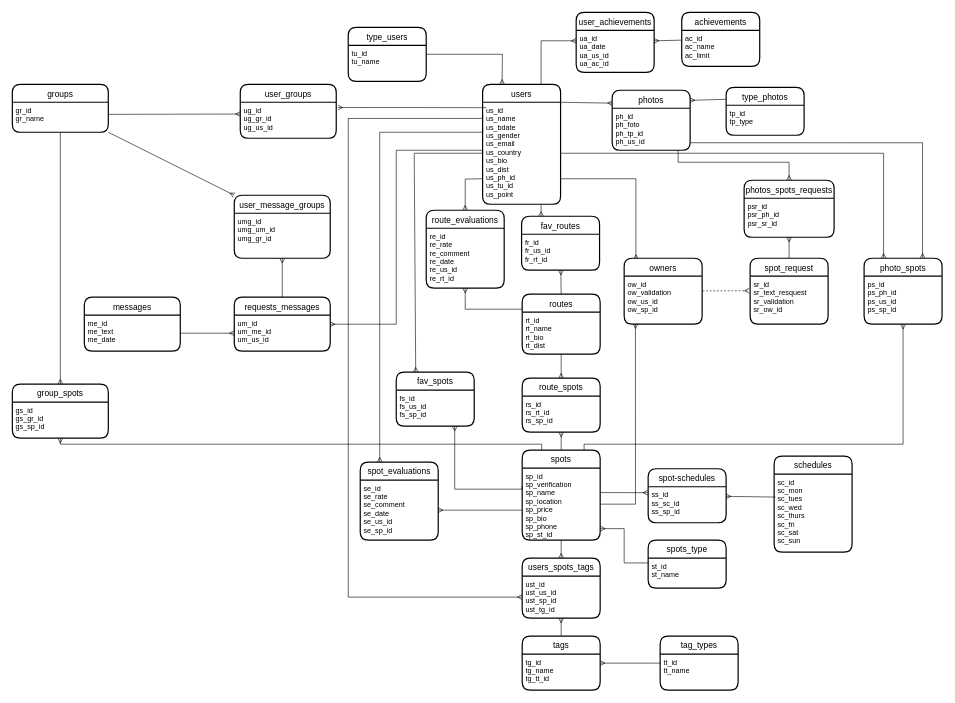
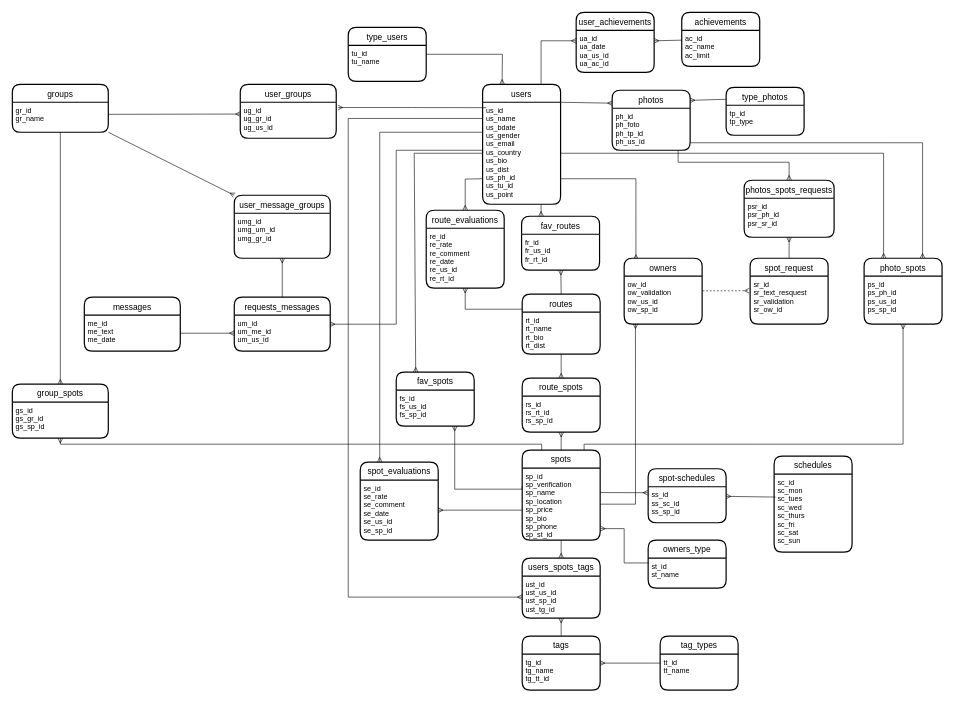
(687, 550) -> (687, 550)
